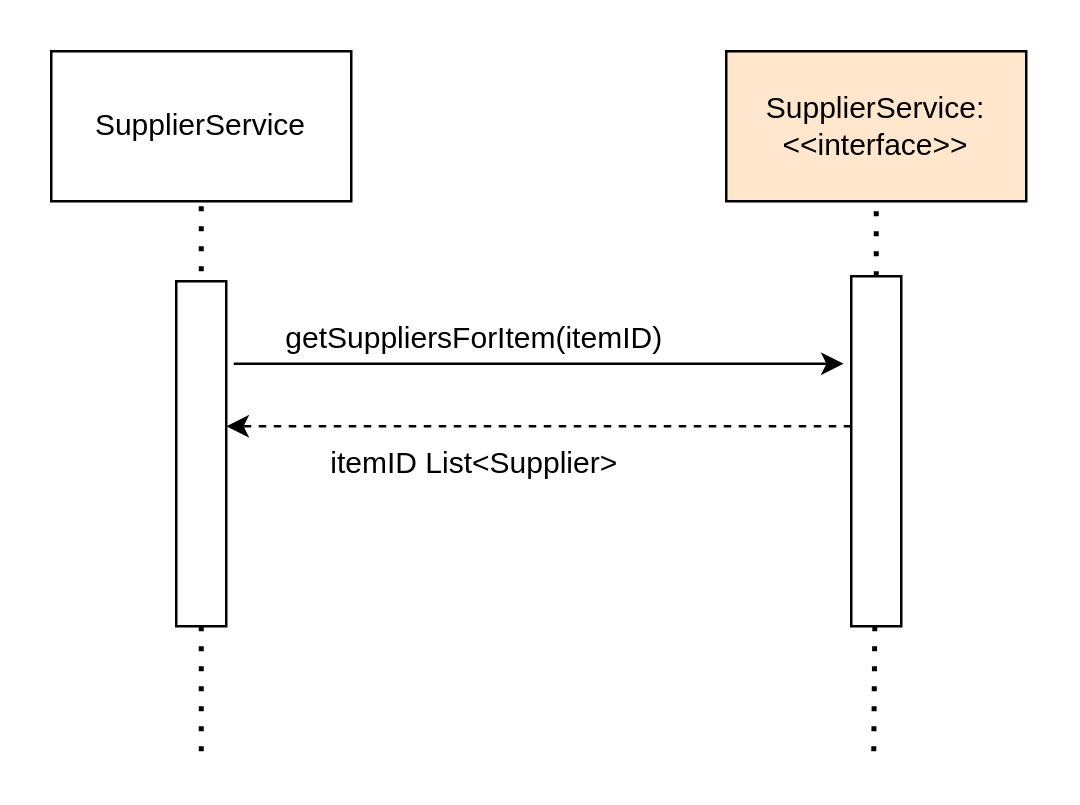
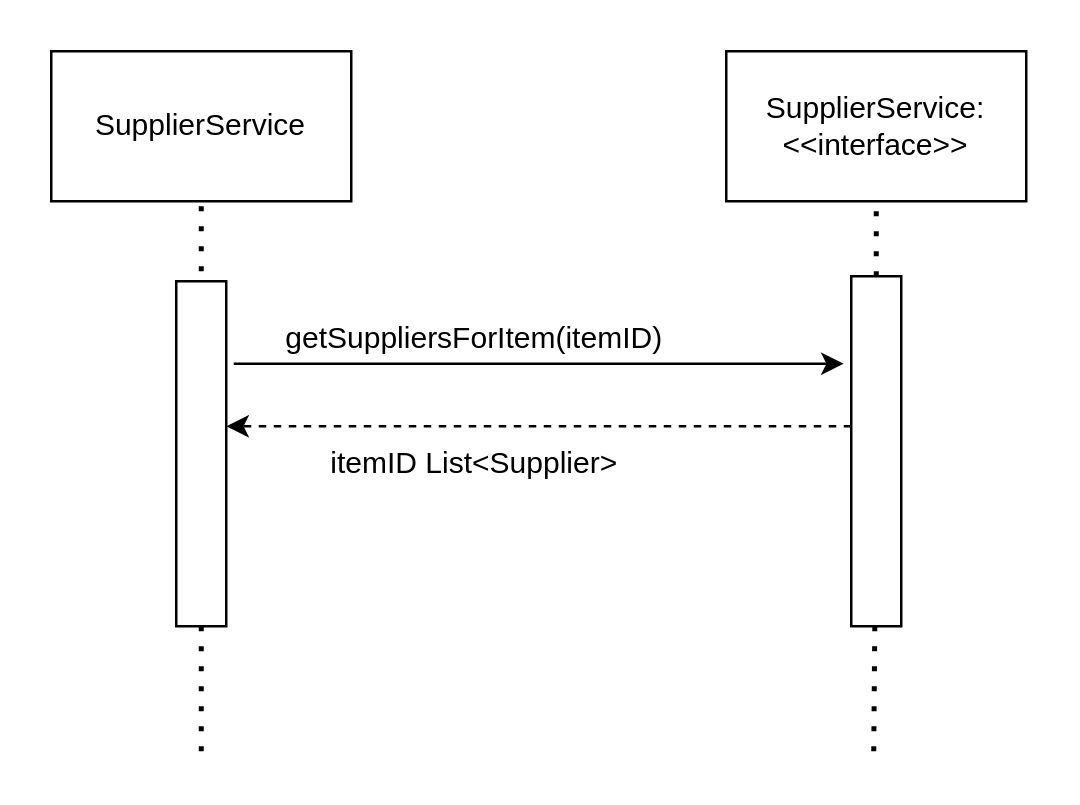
(876, 126) -> (876, 126)
